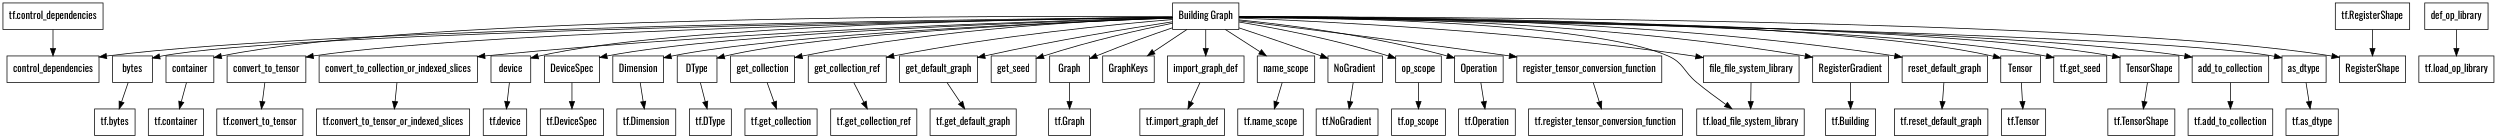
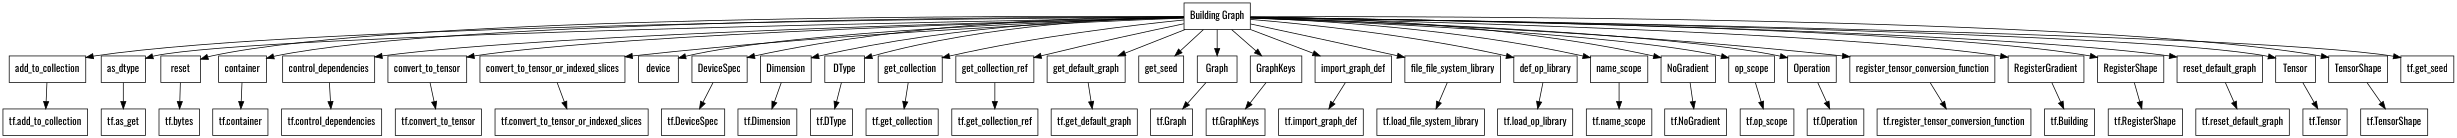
(1556, 33) -> (1379, 34)
(53, 39) -> (330, 92)
(2372, 39) -> (2137, 92)
(132, 69) -> (181, 69)
(398, 69) -> (552, 69)
(505, 122) -> none
none -> (1236, 122)
(2312, 122) -> (123, 122)
